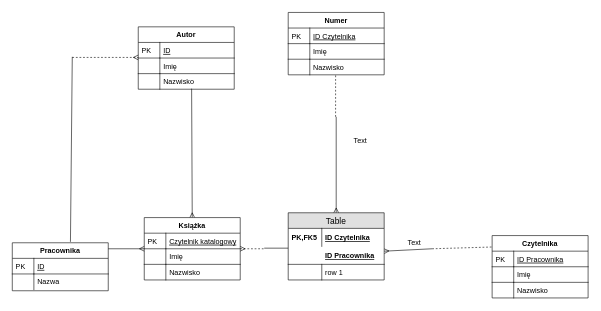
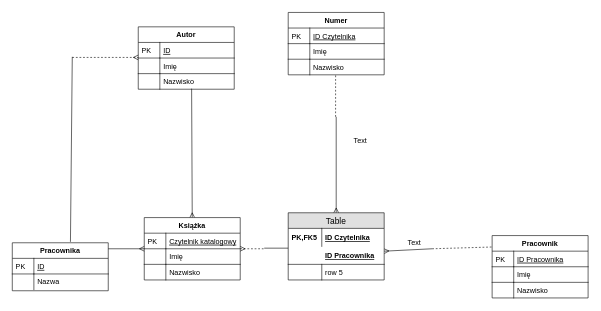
(540, 244) -> (540, 244)
(334, 272) -> (334, 272)
